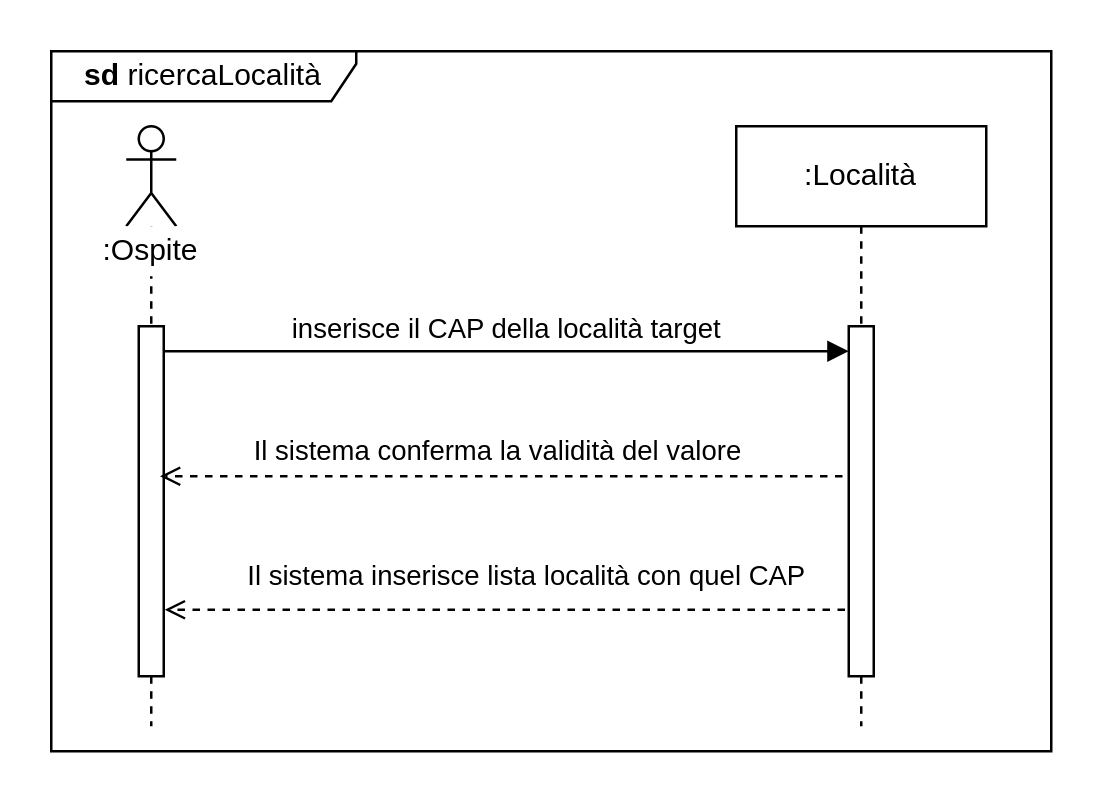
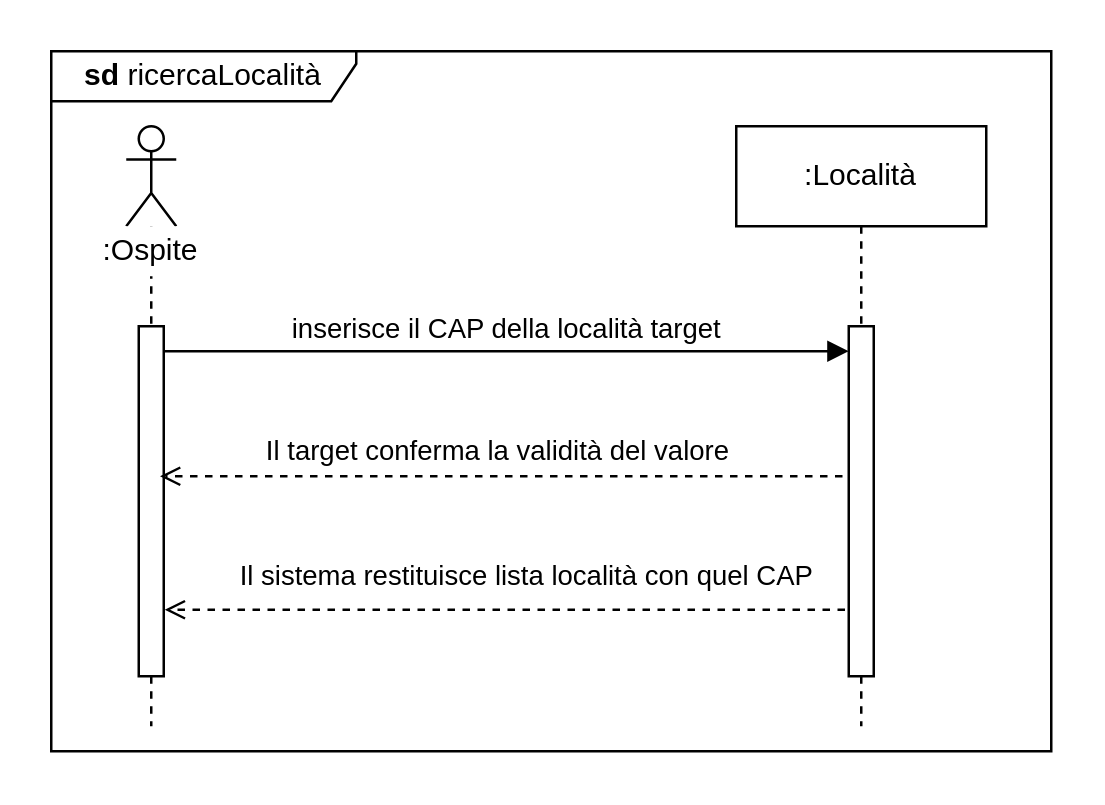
(503, 451) -> (503, 451)
(528, 576) -> (528, 576)
